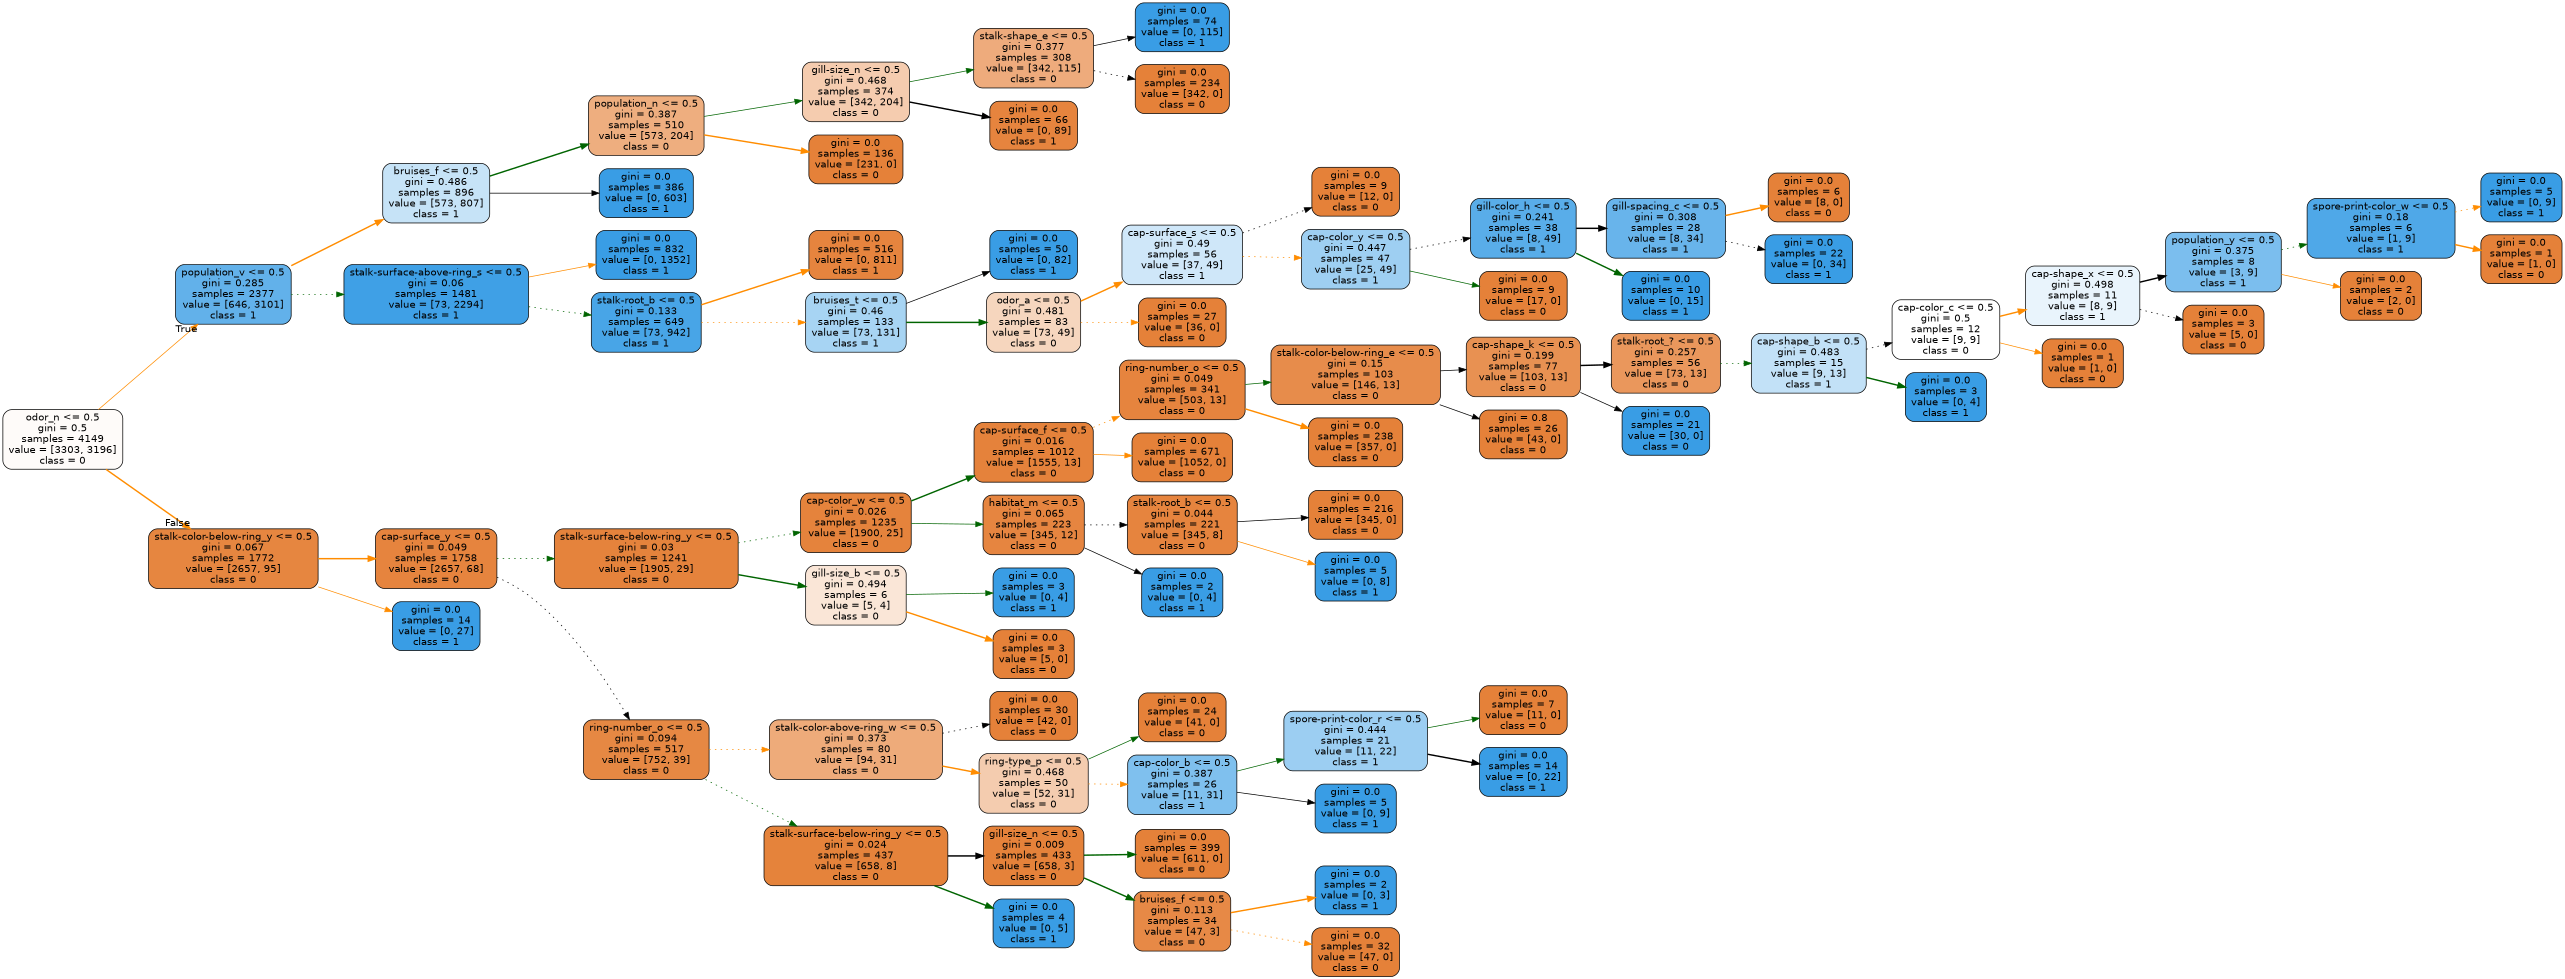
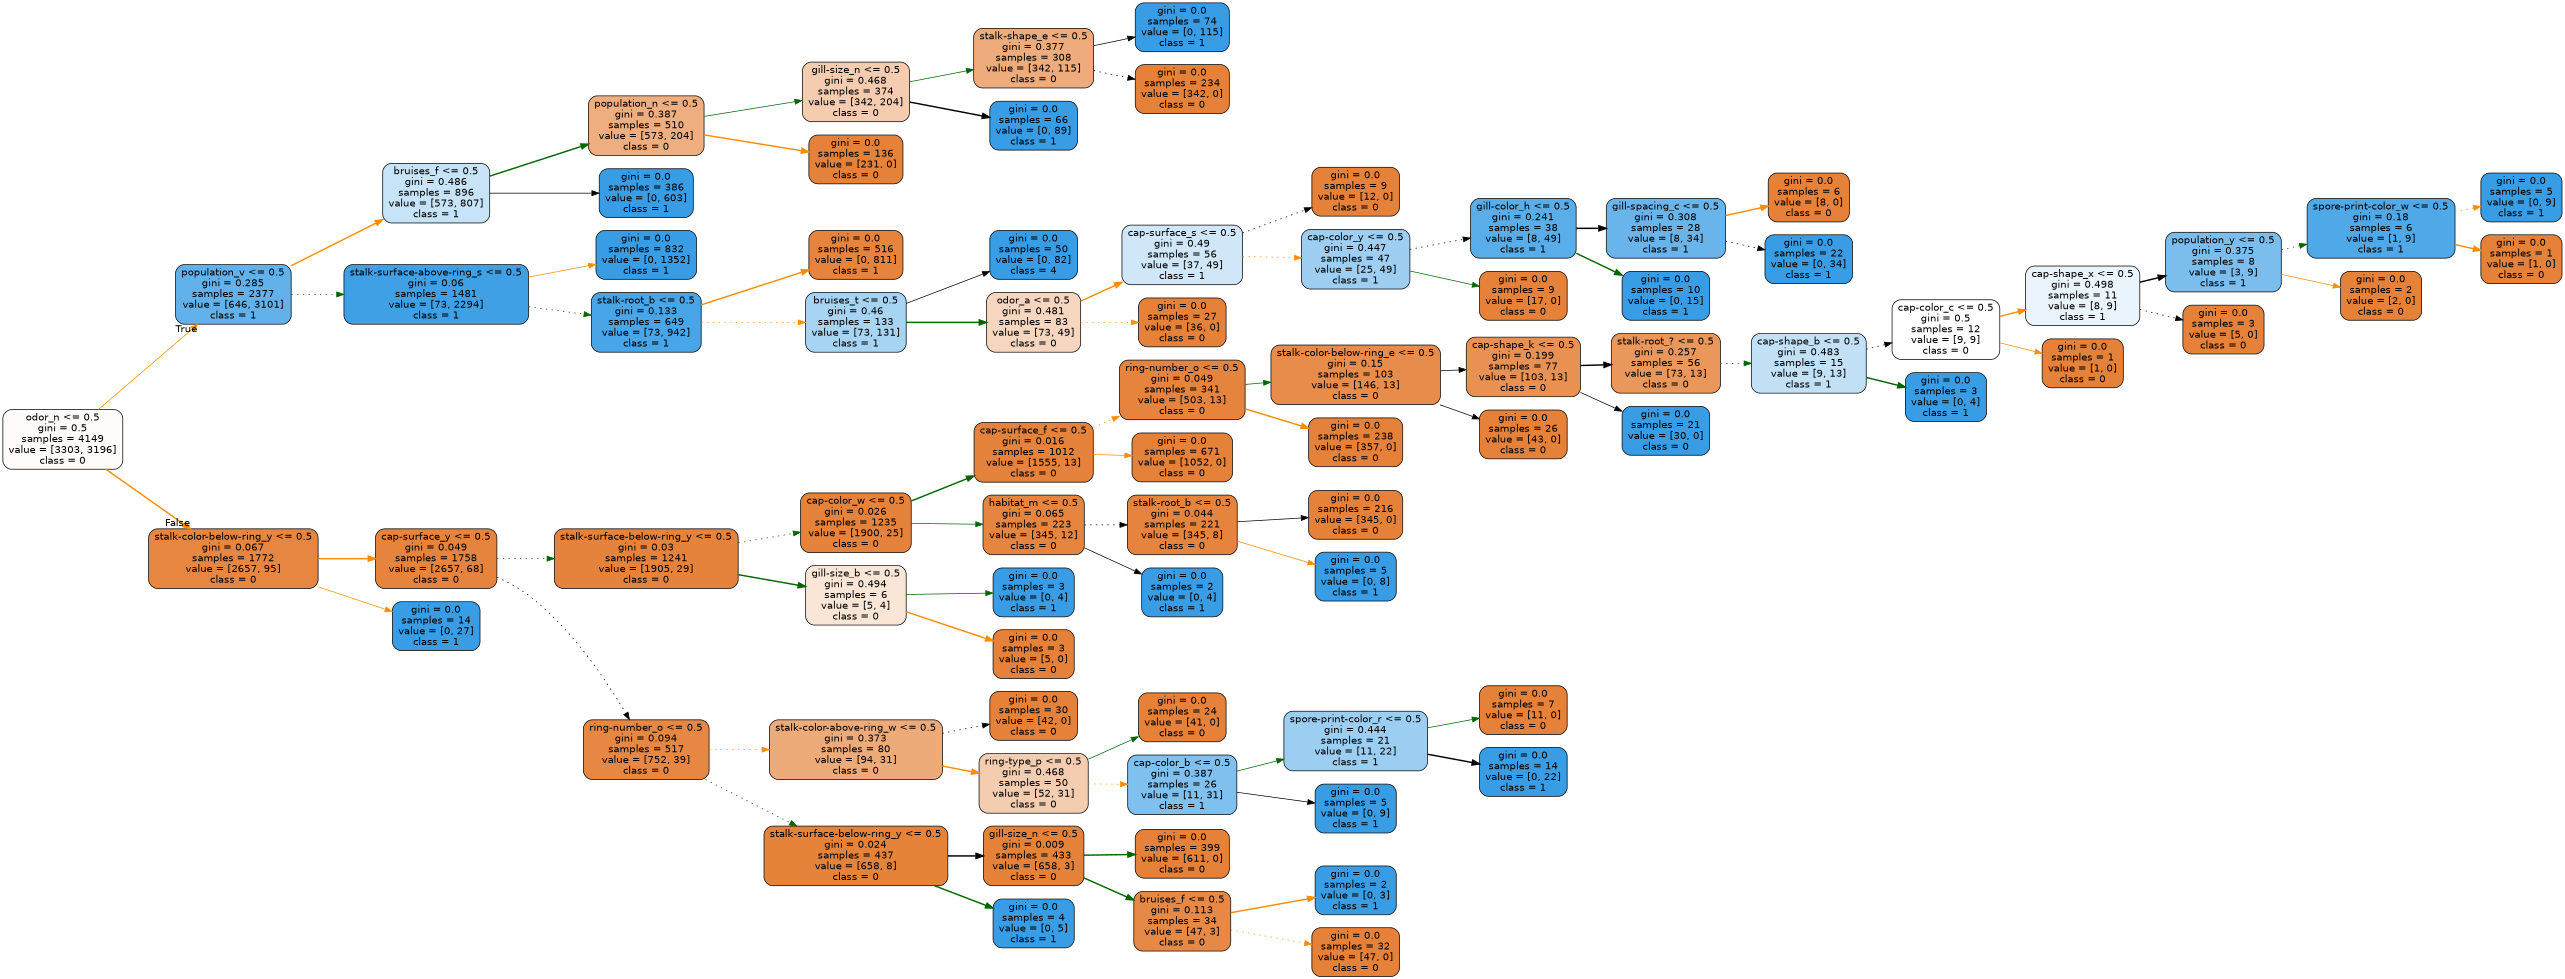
(1034, 126) -> (1034, 126)
(1034, 255) -> (1034, 255)
(1523, 434) -> (1523, 434)
